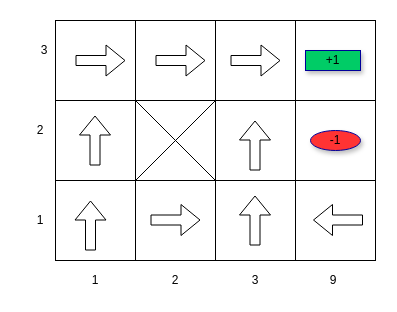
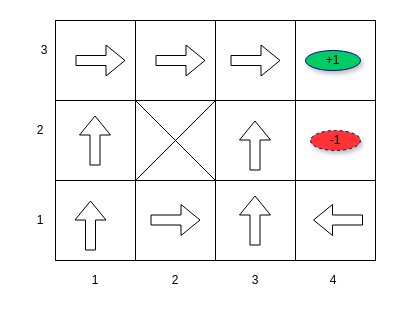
(333, 61) -> (333, 61)
(336, 141) -> (336, 141)
(334, 281) -> (334, 281)
